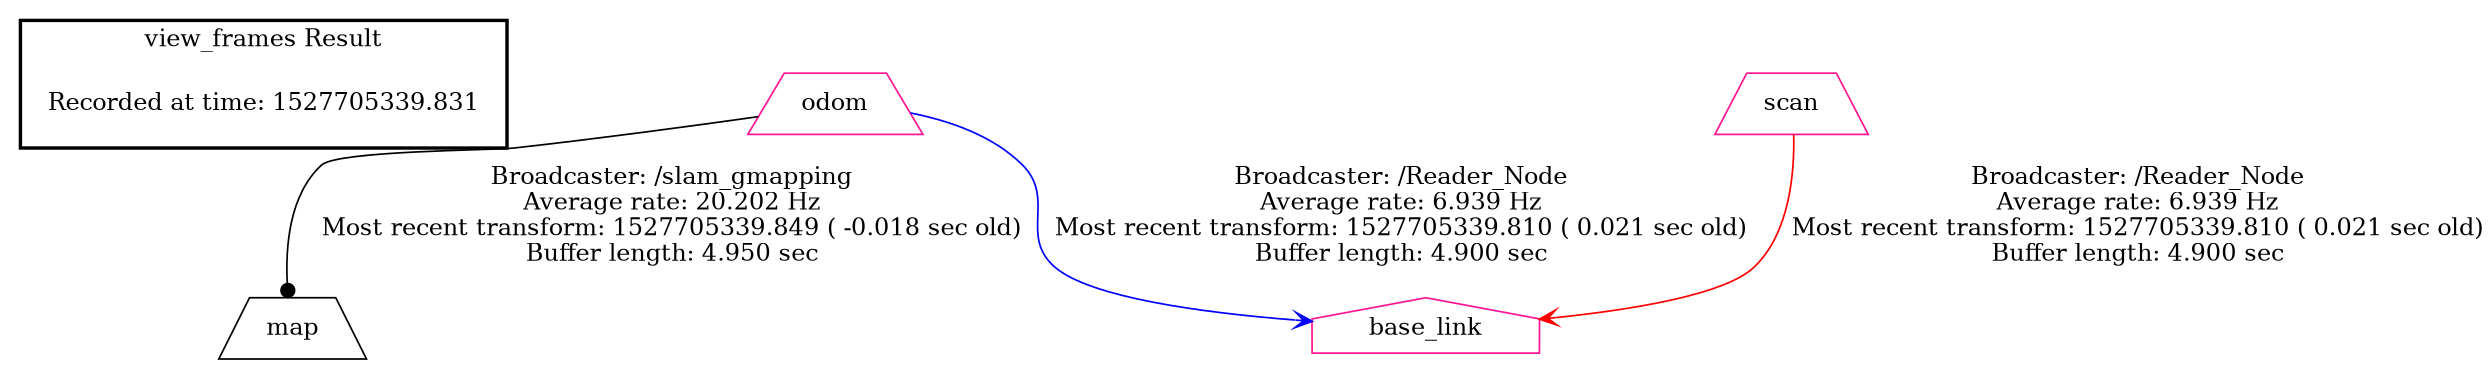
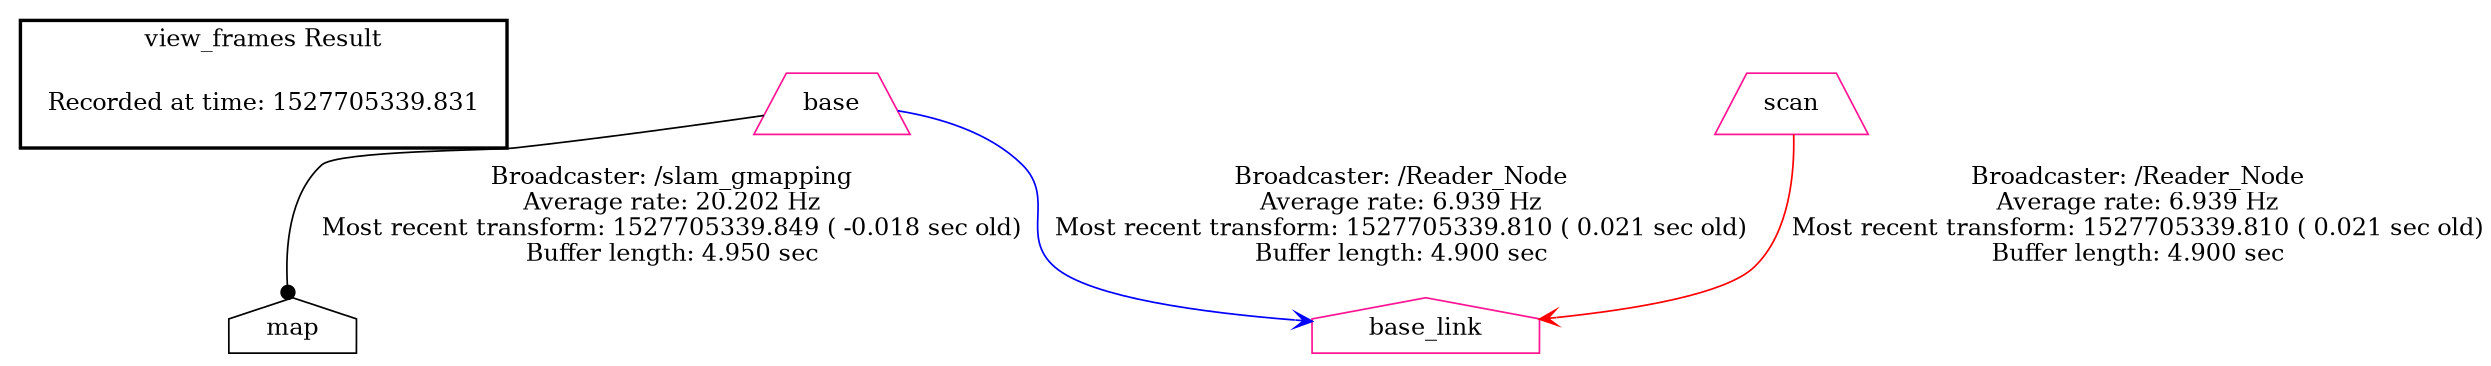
(835, 104) -> (832, 104)
(293, 328) -> (293, 328)
